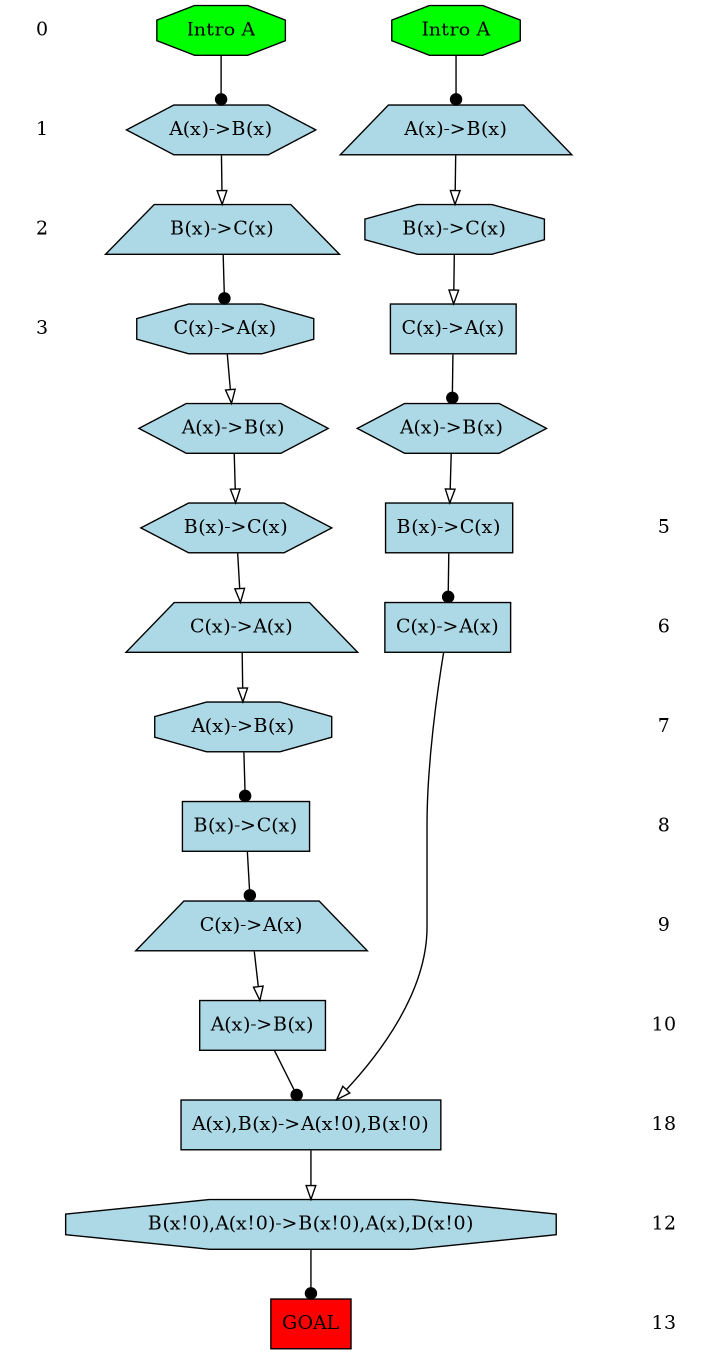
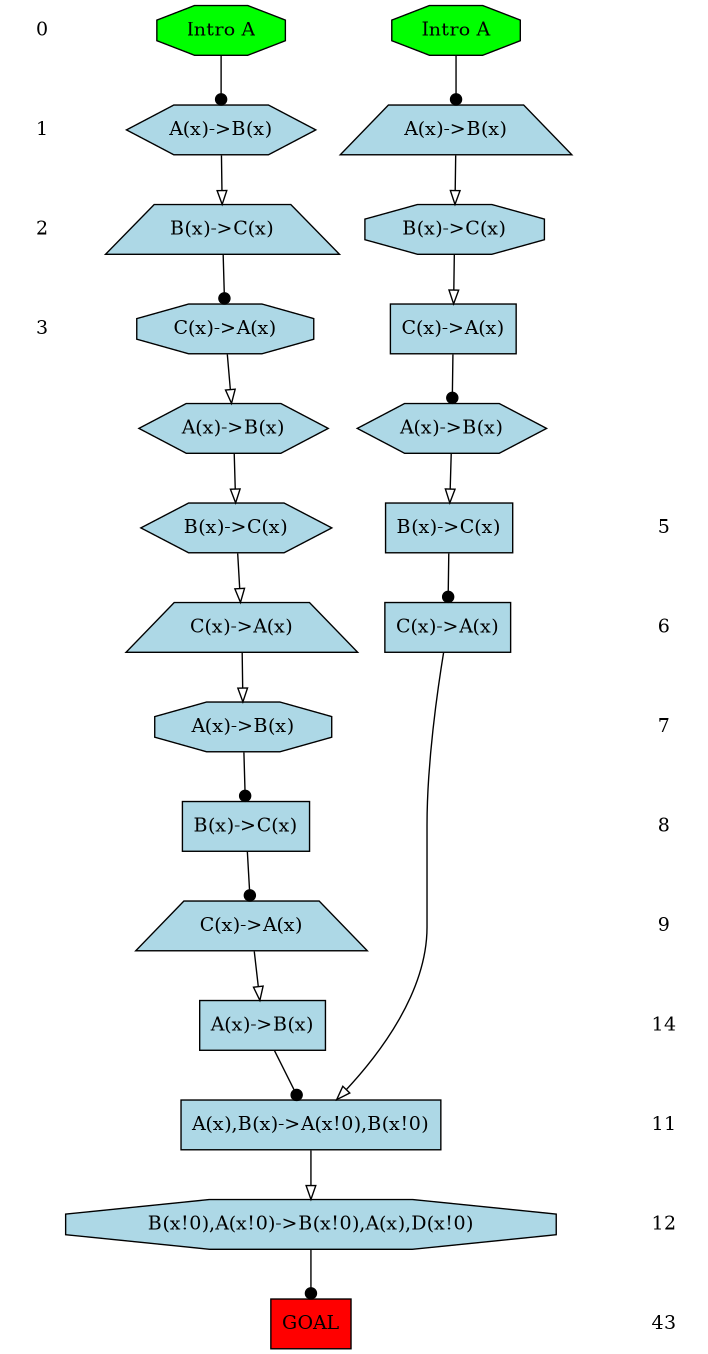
(665, 1025) -> (665, 1025)
(665, 1125) -> (665, 1125)
(665, 1324) -> (665, 1324)
